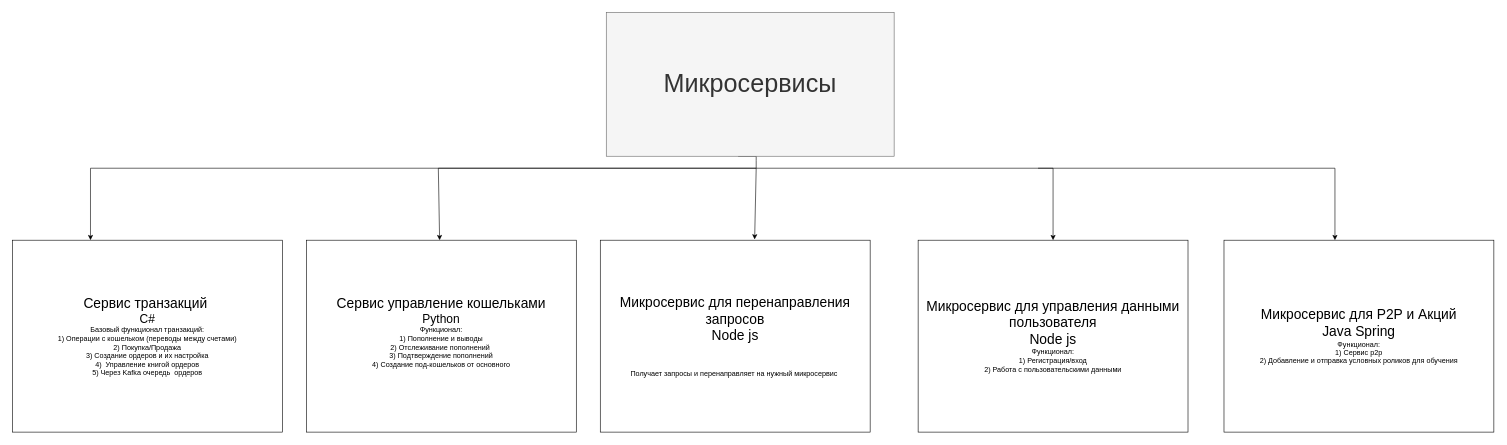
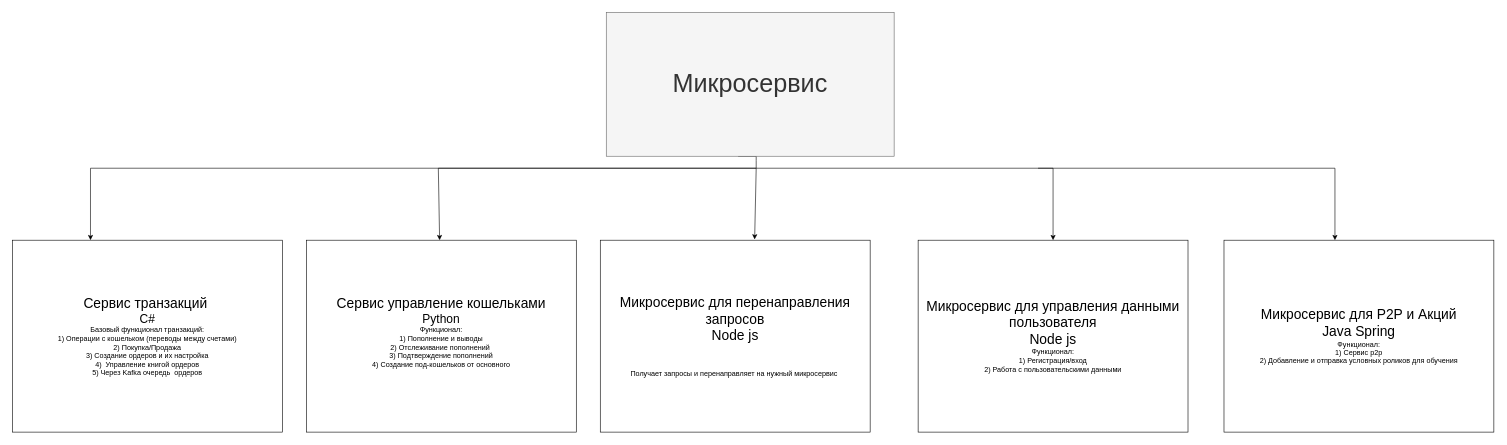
(750, 84) -> (750, 84)
